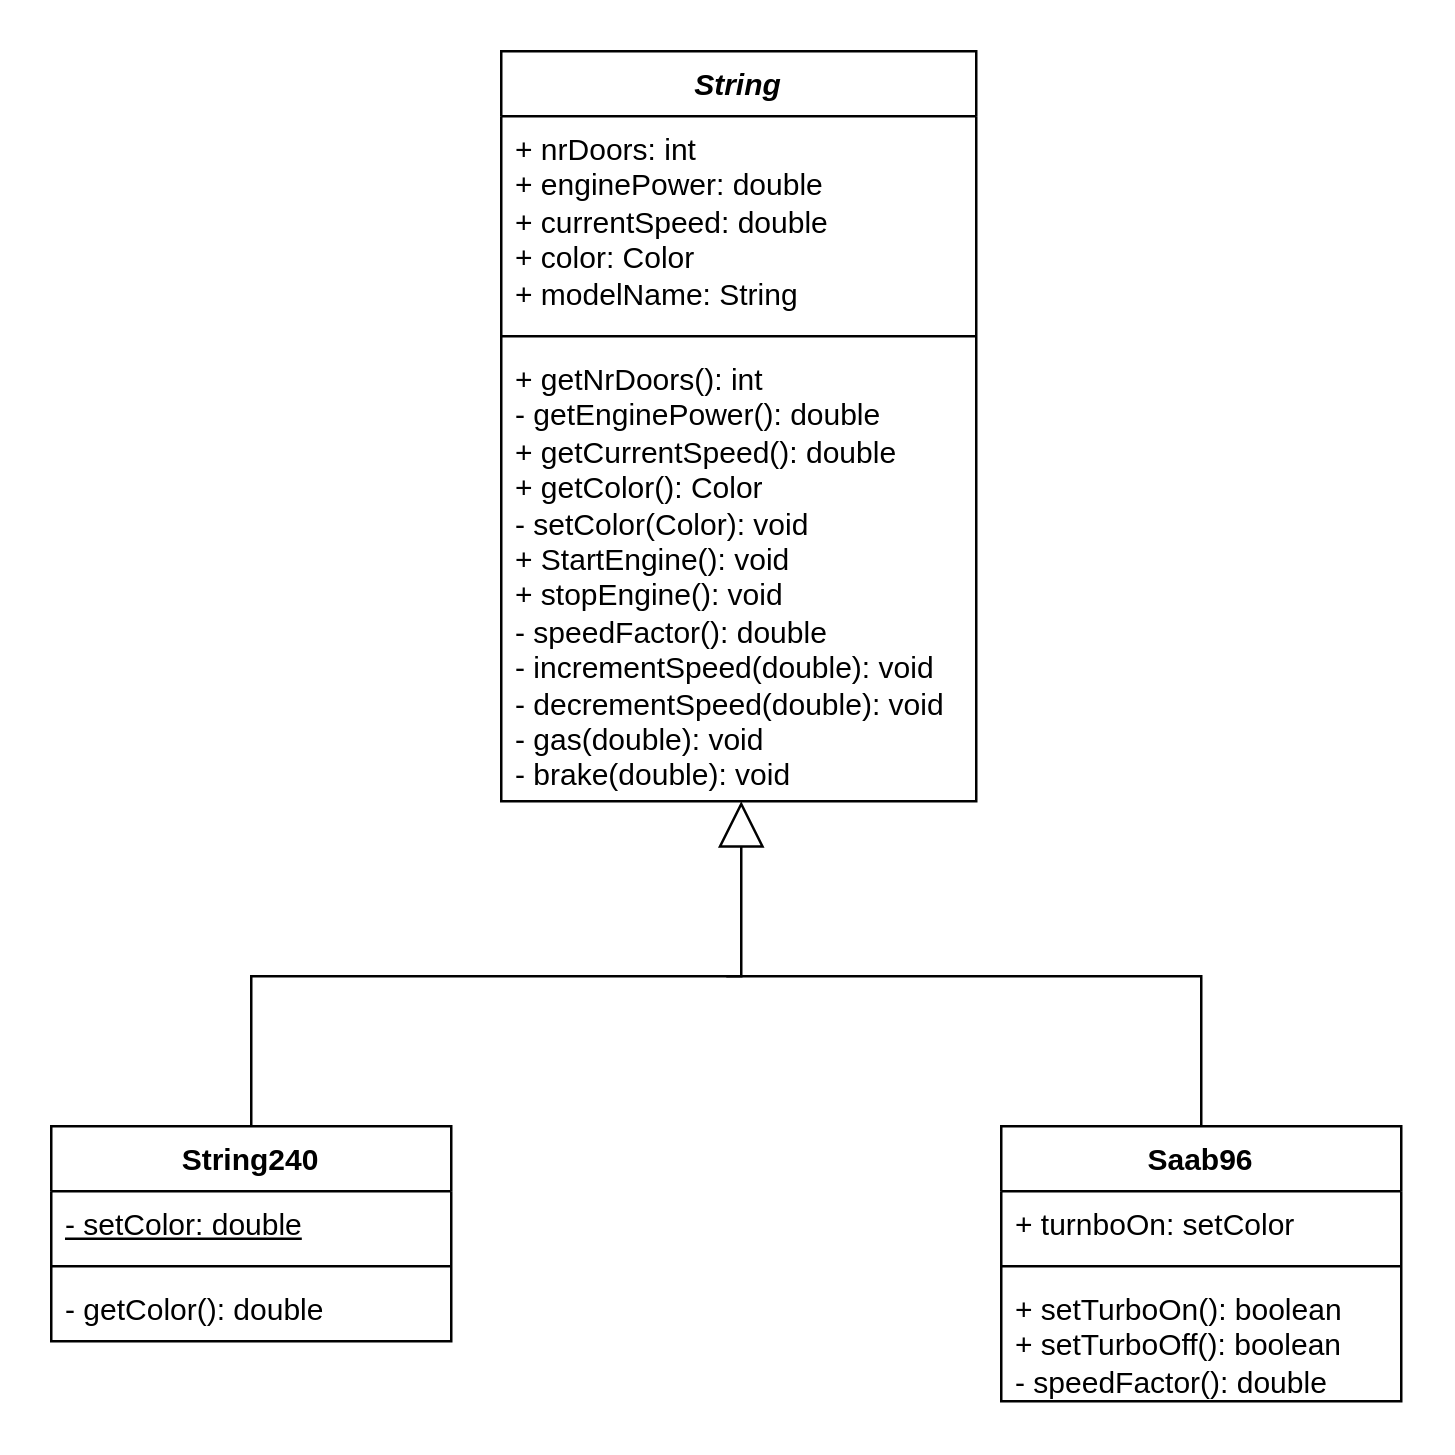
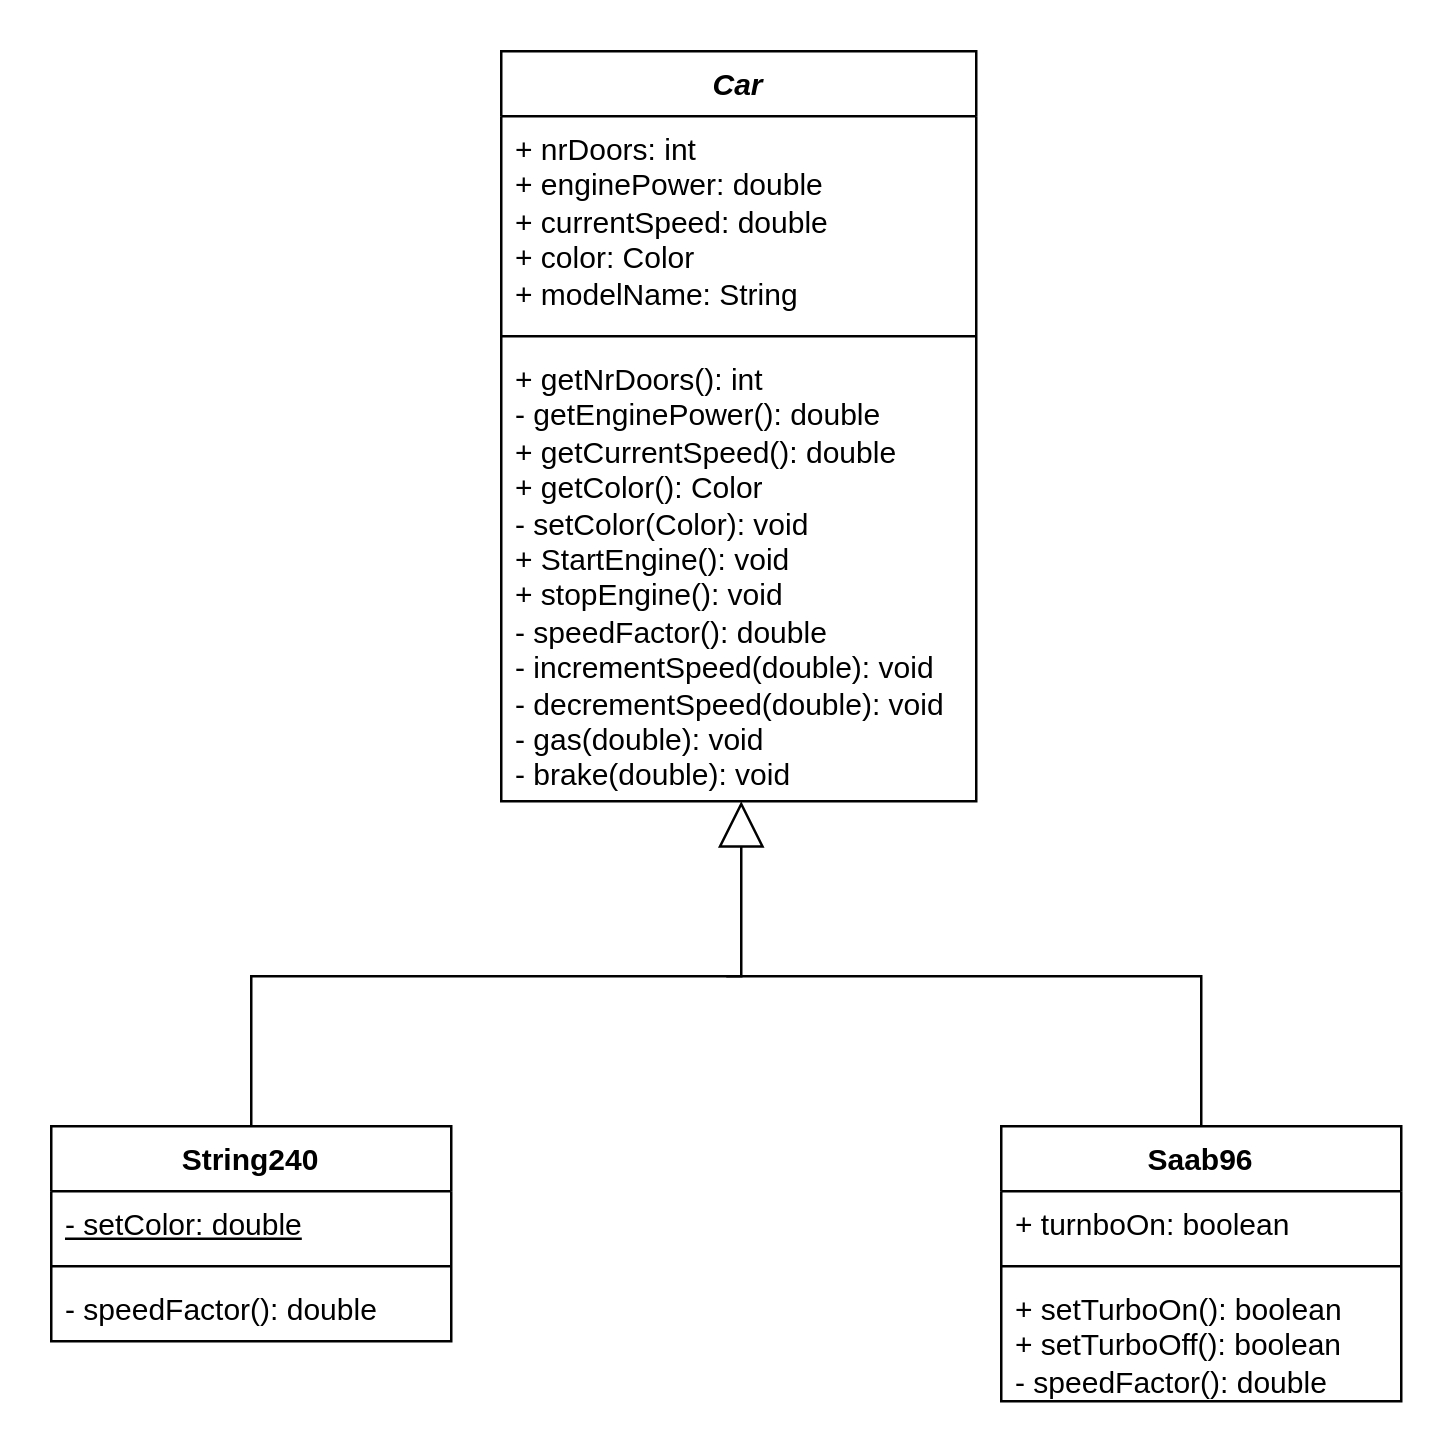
(739, 87) -> (739, 87)
(1169, 1227) -> (1160, 1227)
(215, 1312) -> (244, 1312)
